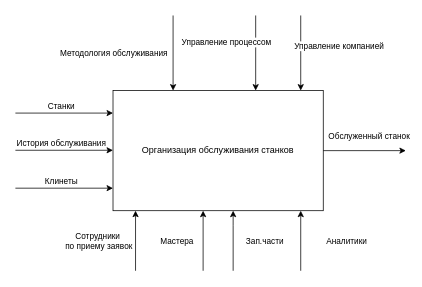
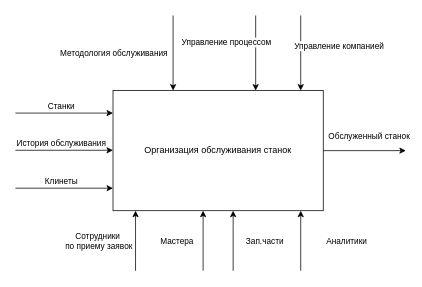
(218, 150) -> (218, 150)
